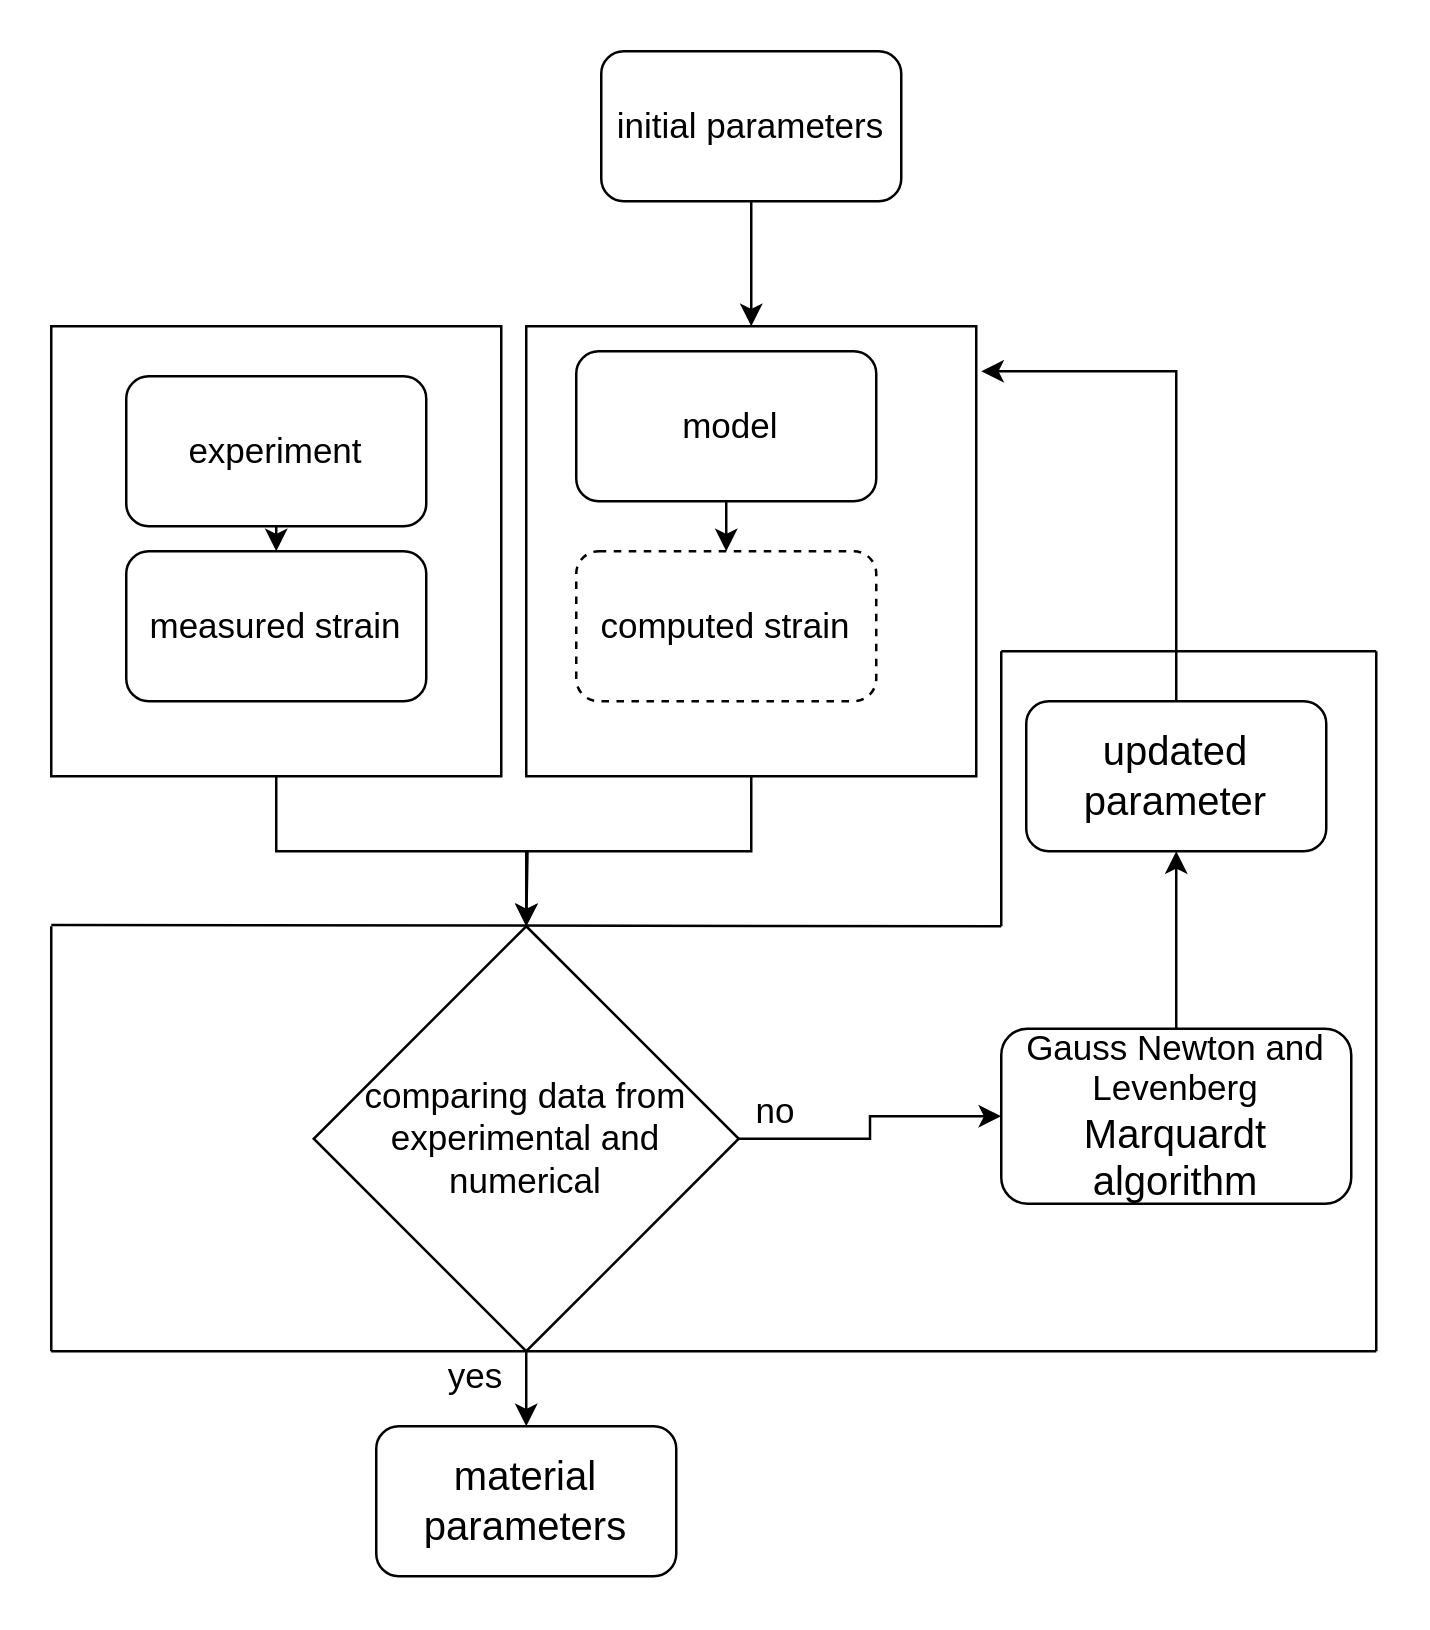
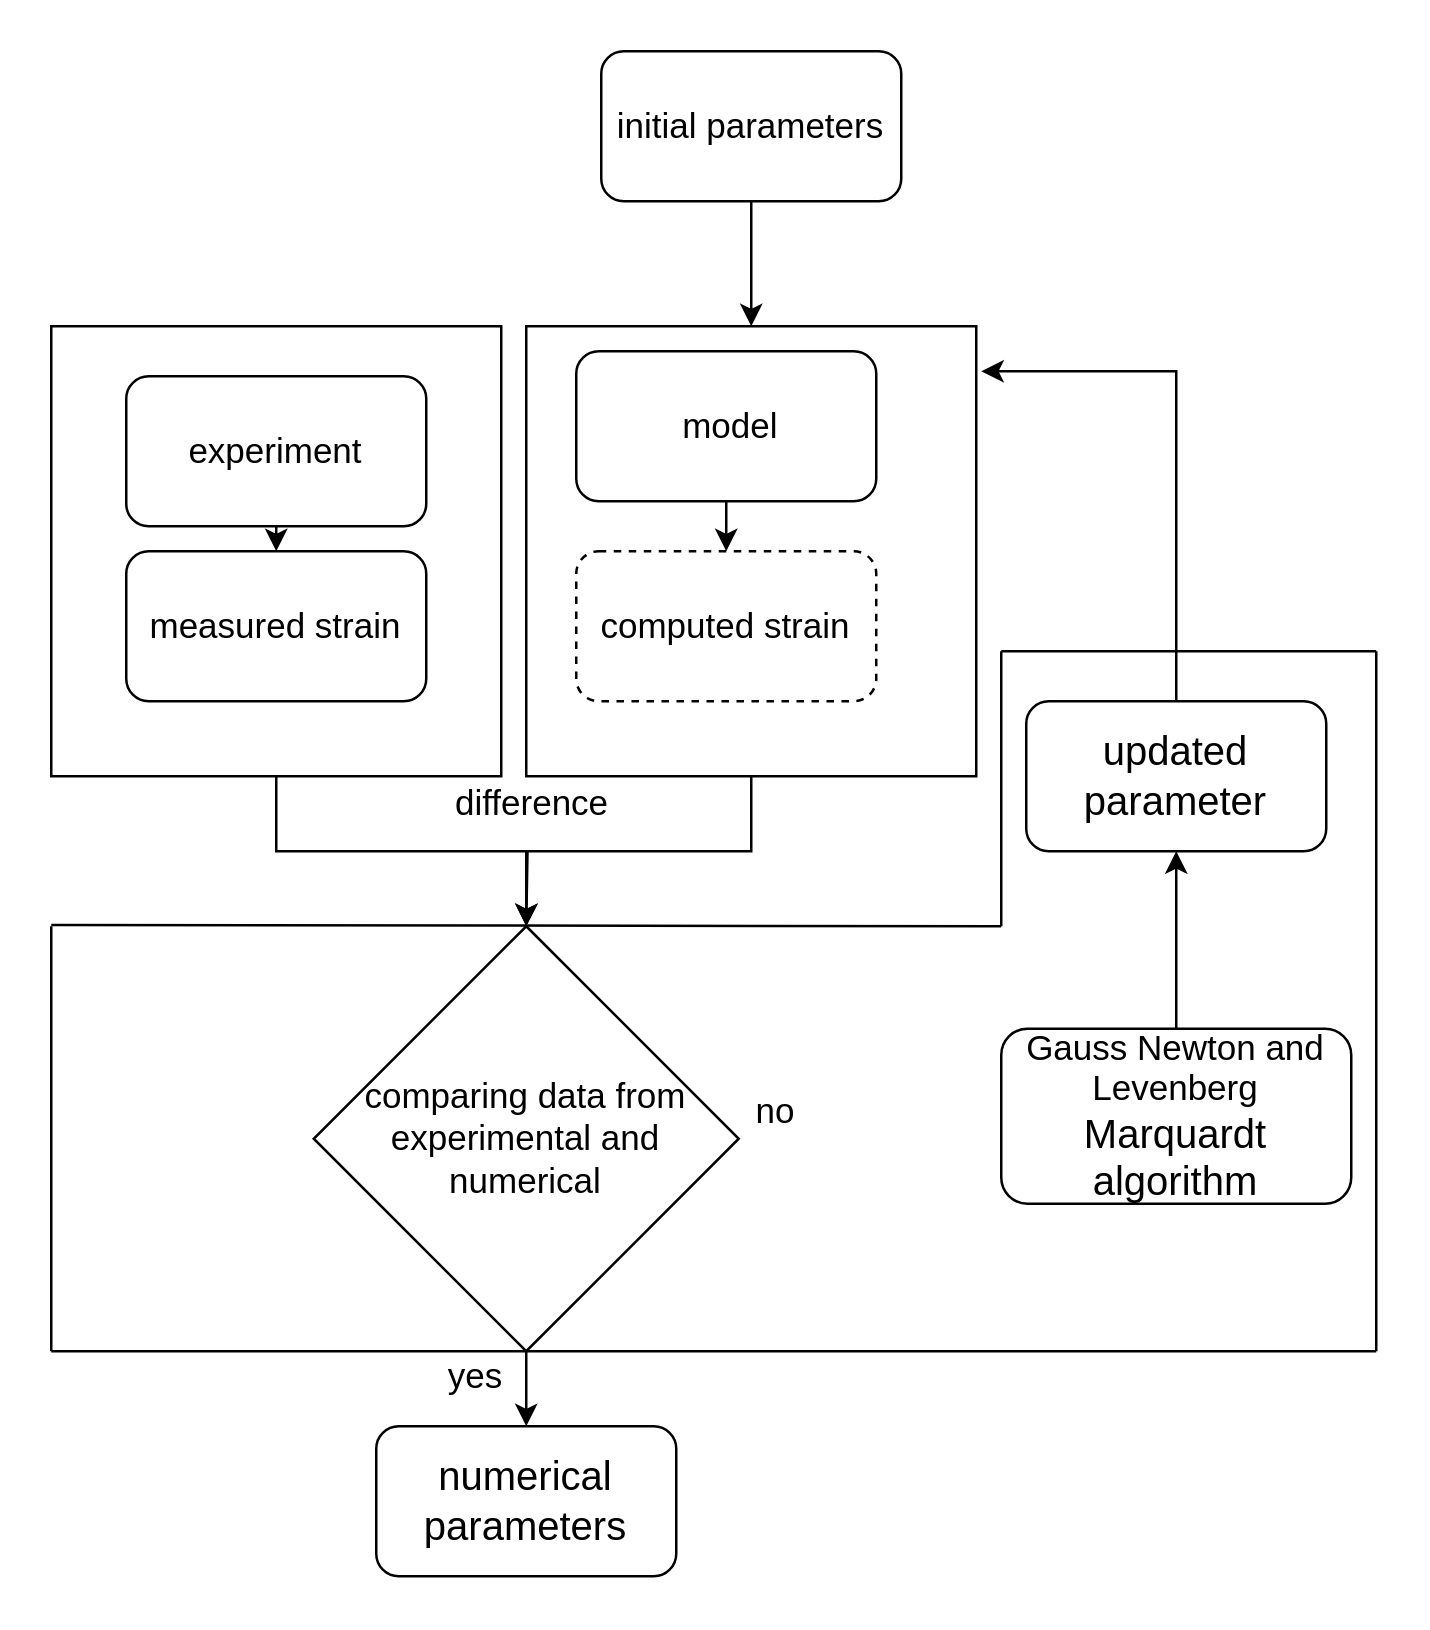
none -> (551, 801)
(870, 1136) -> none
(526, 1501) -> (526, 1501)
